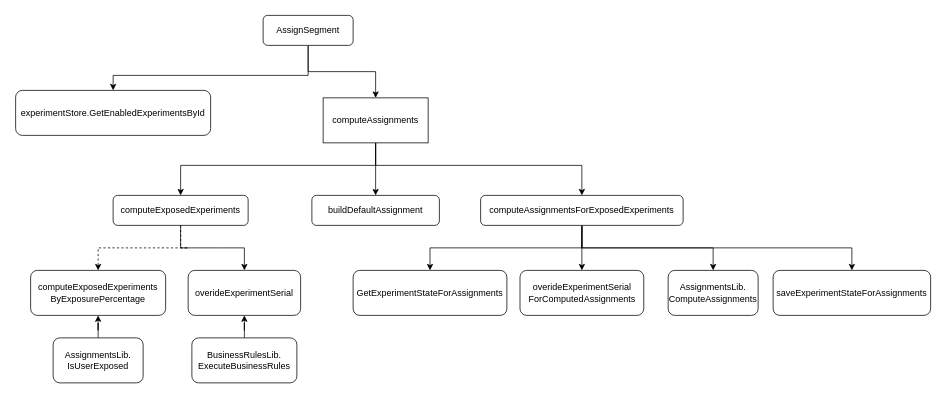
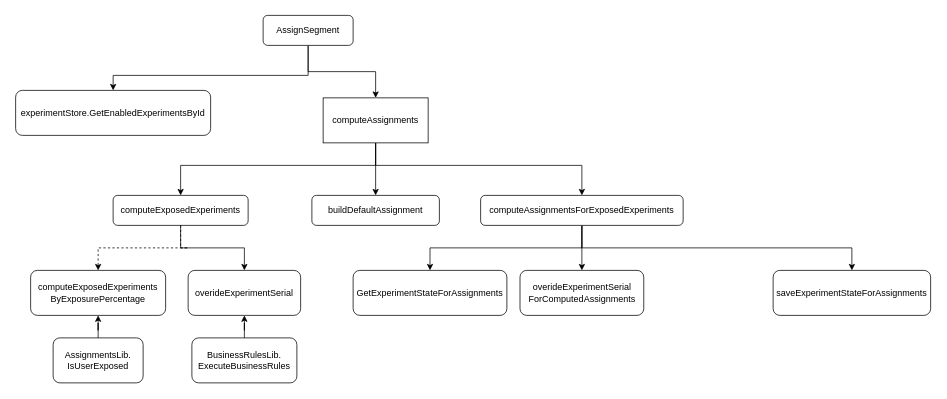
(713, 264) -> none
(713, 293) -> none
